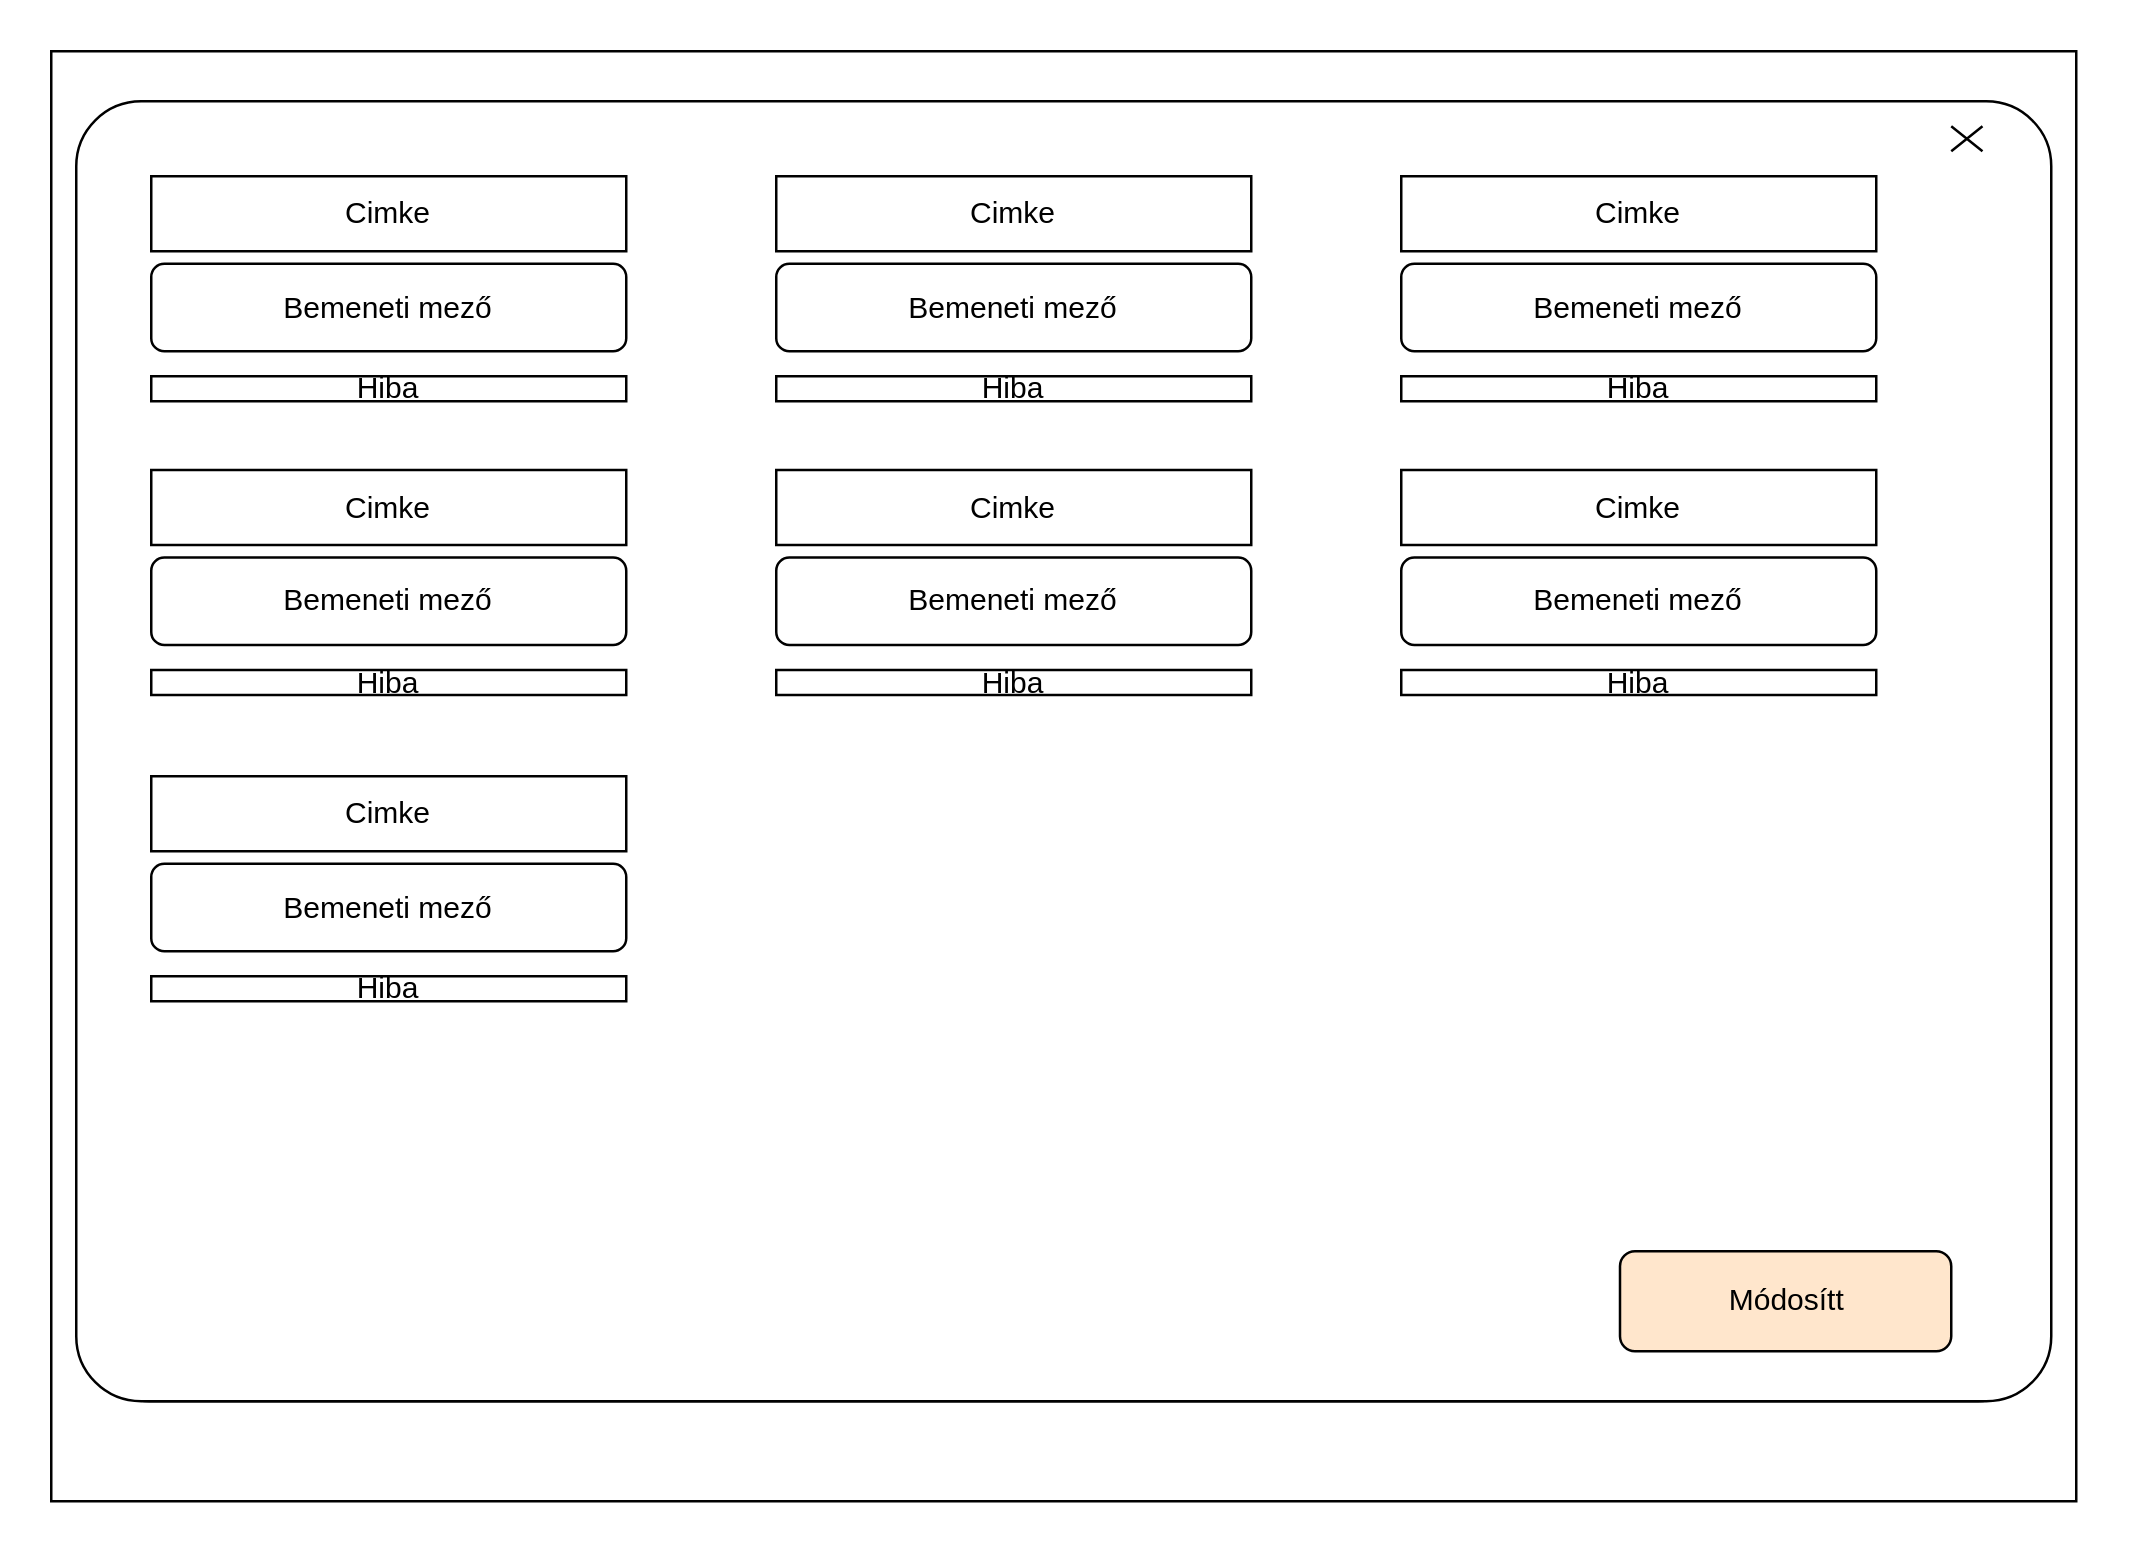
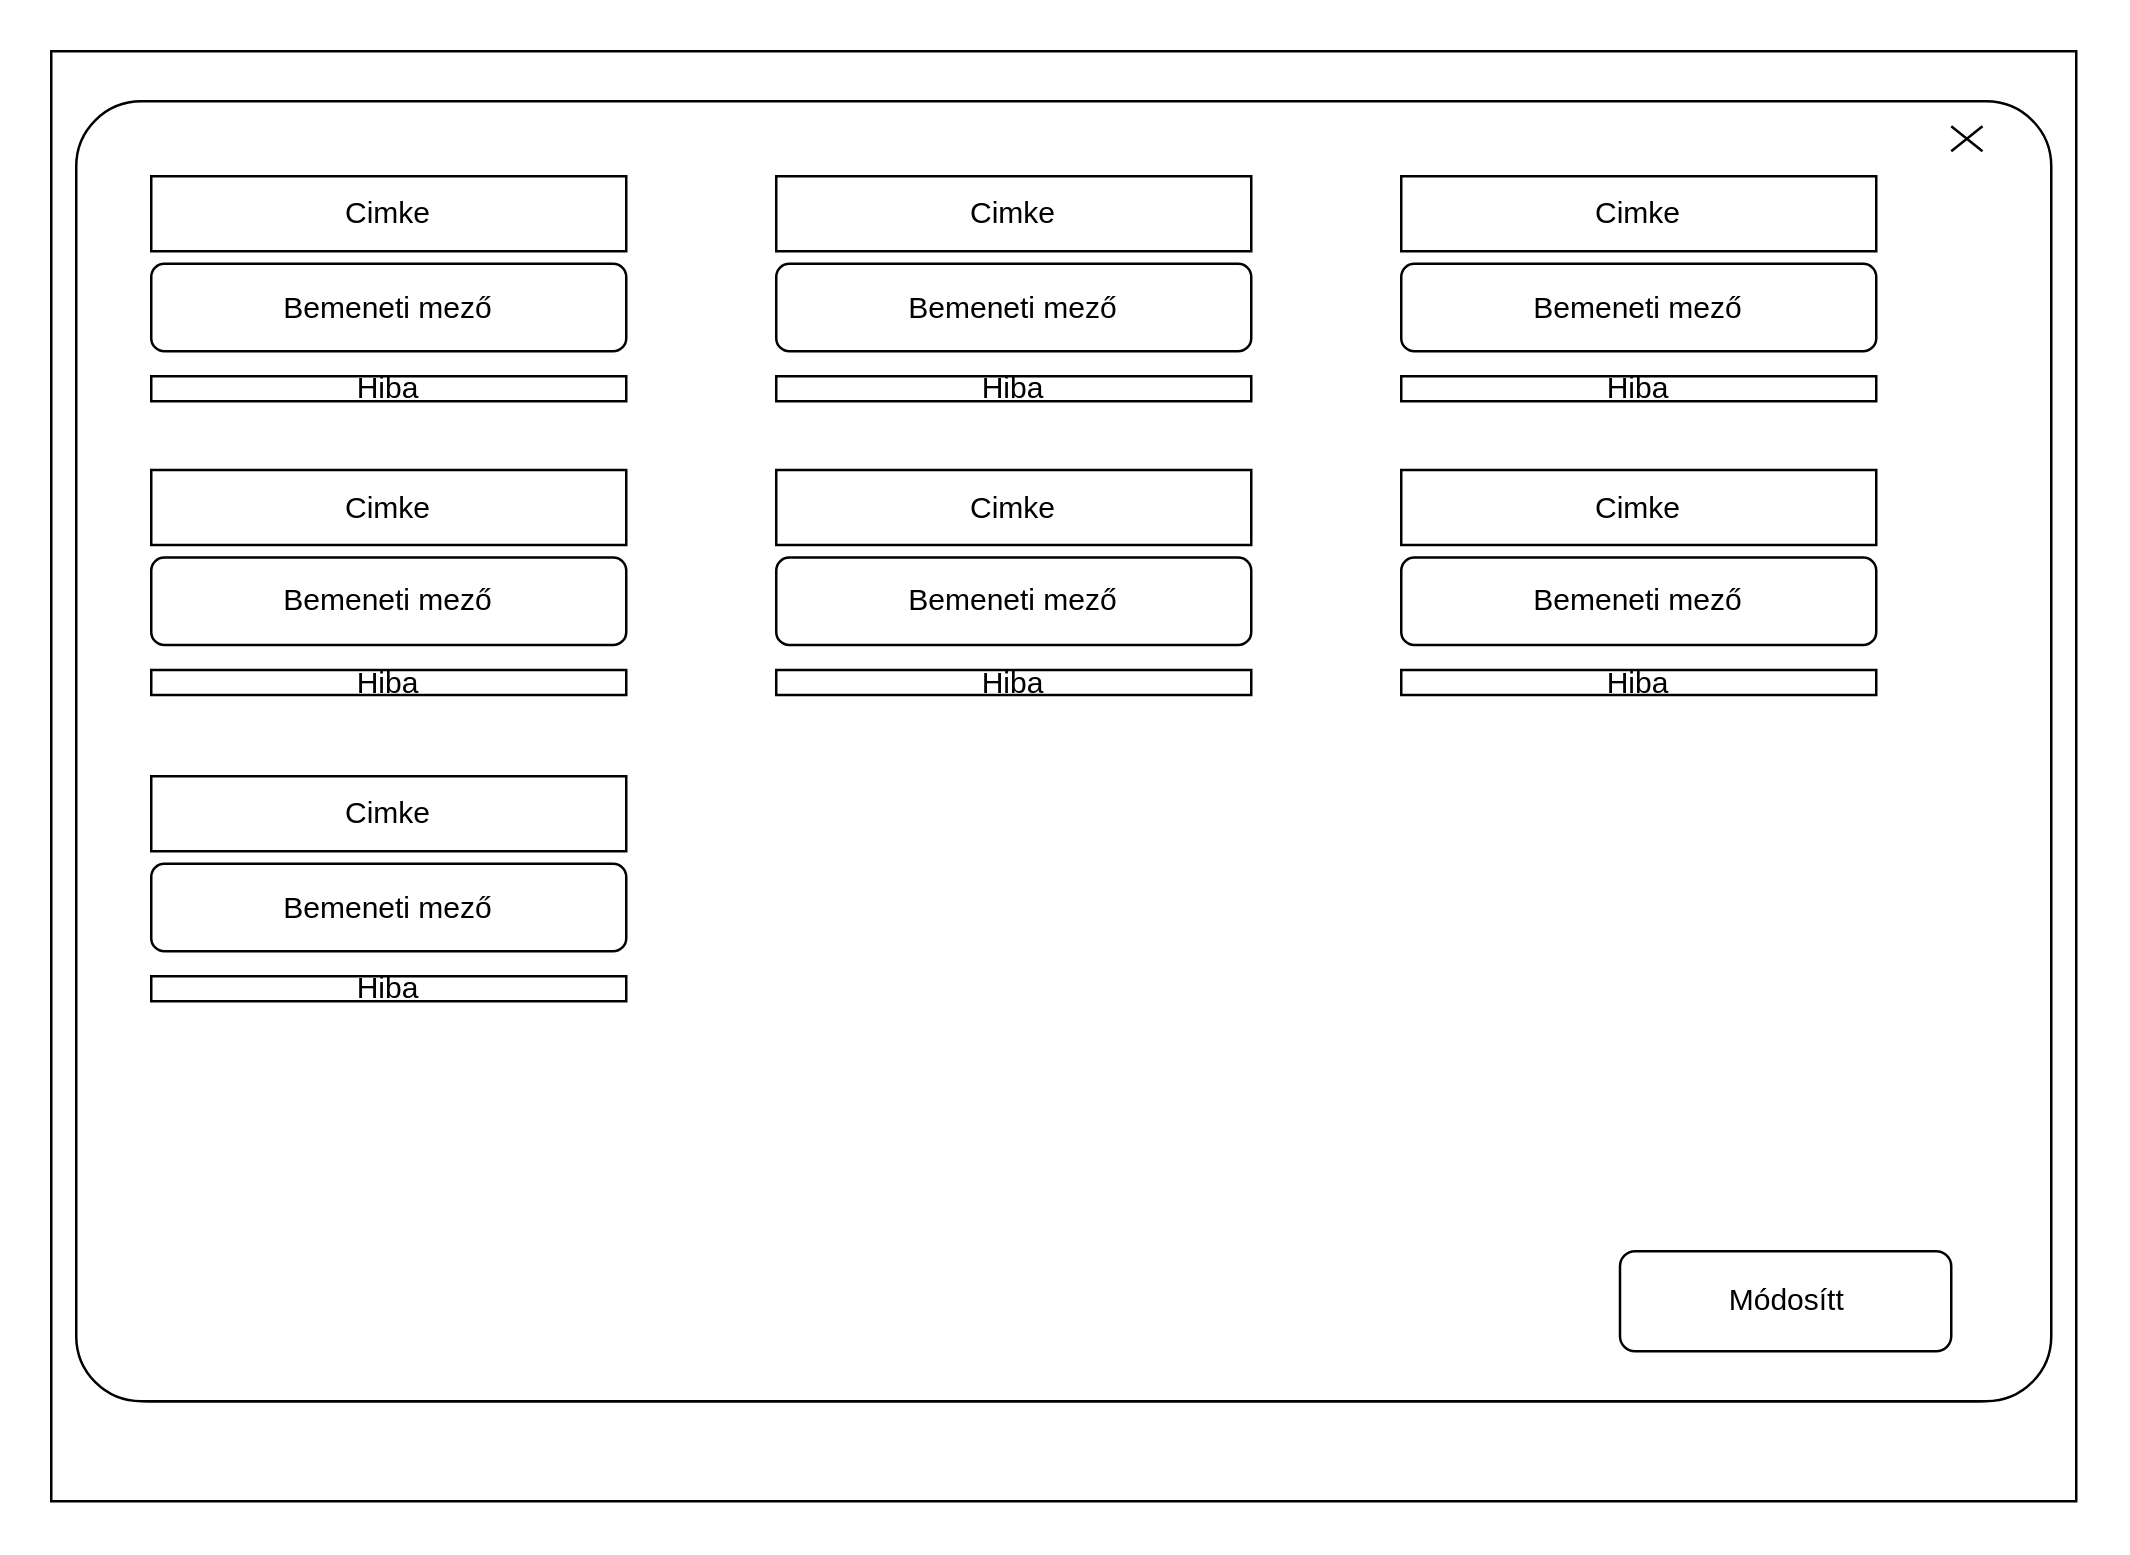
(1786, 1301) -> (1786, 1301)
